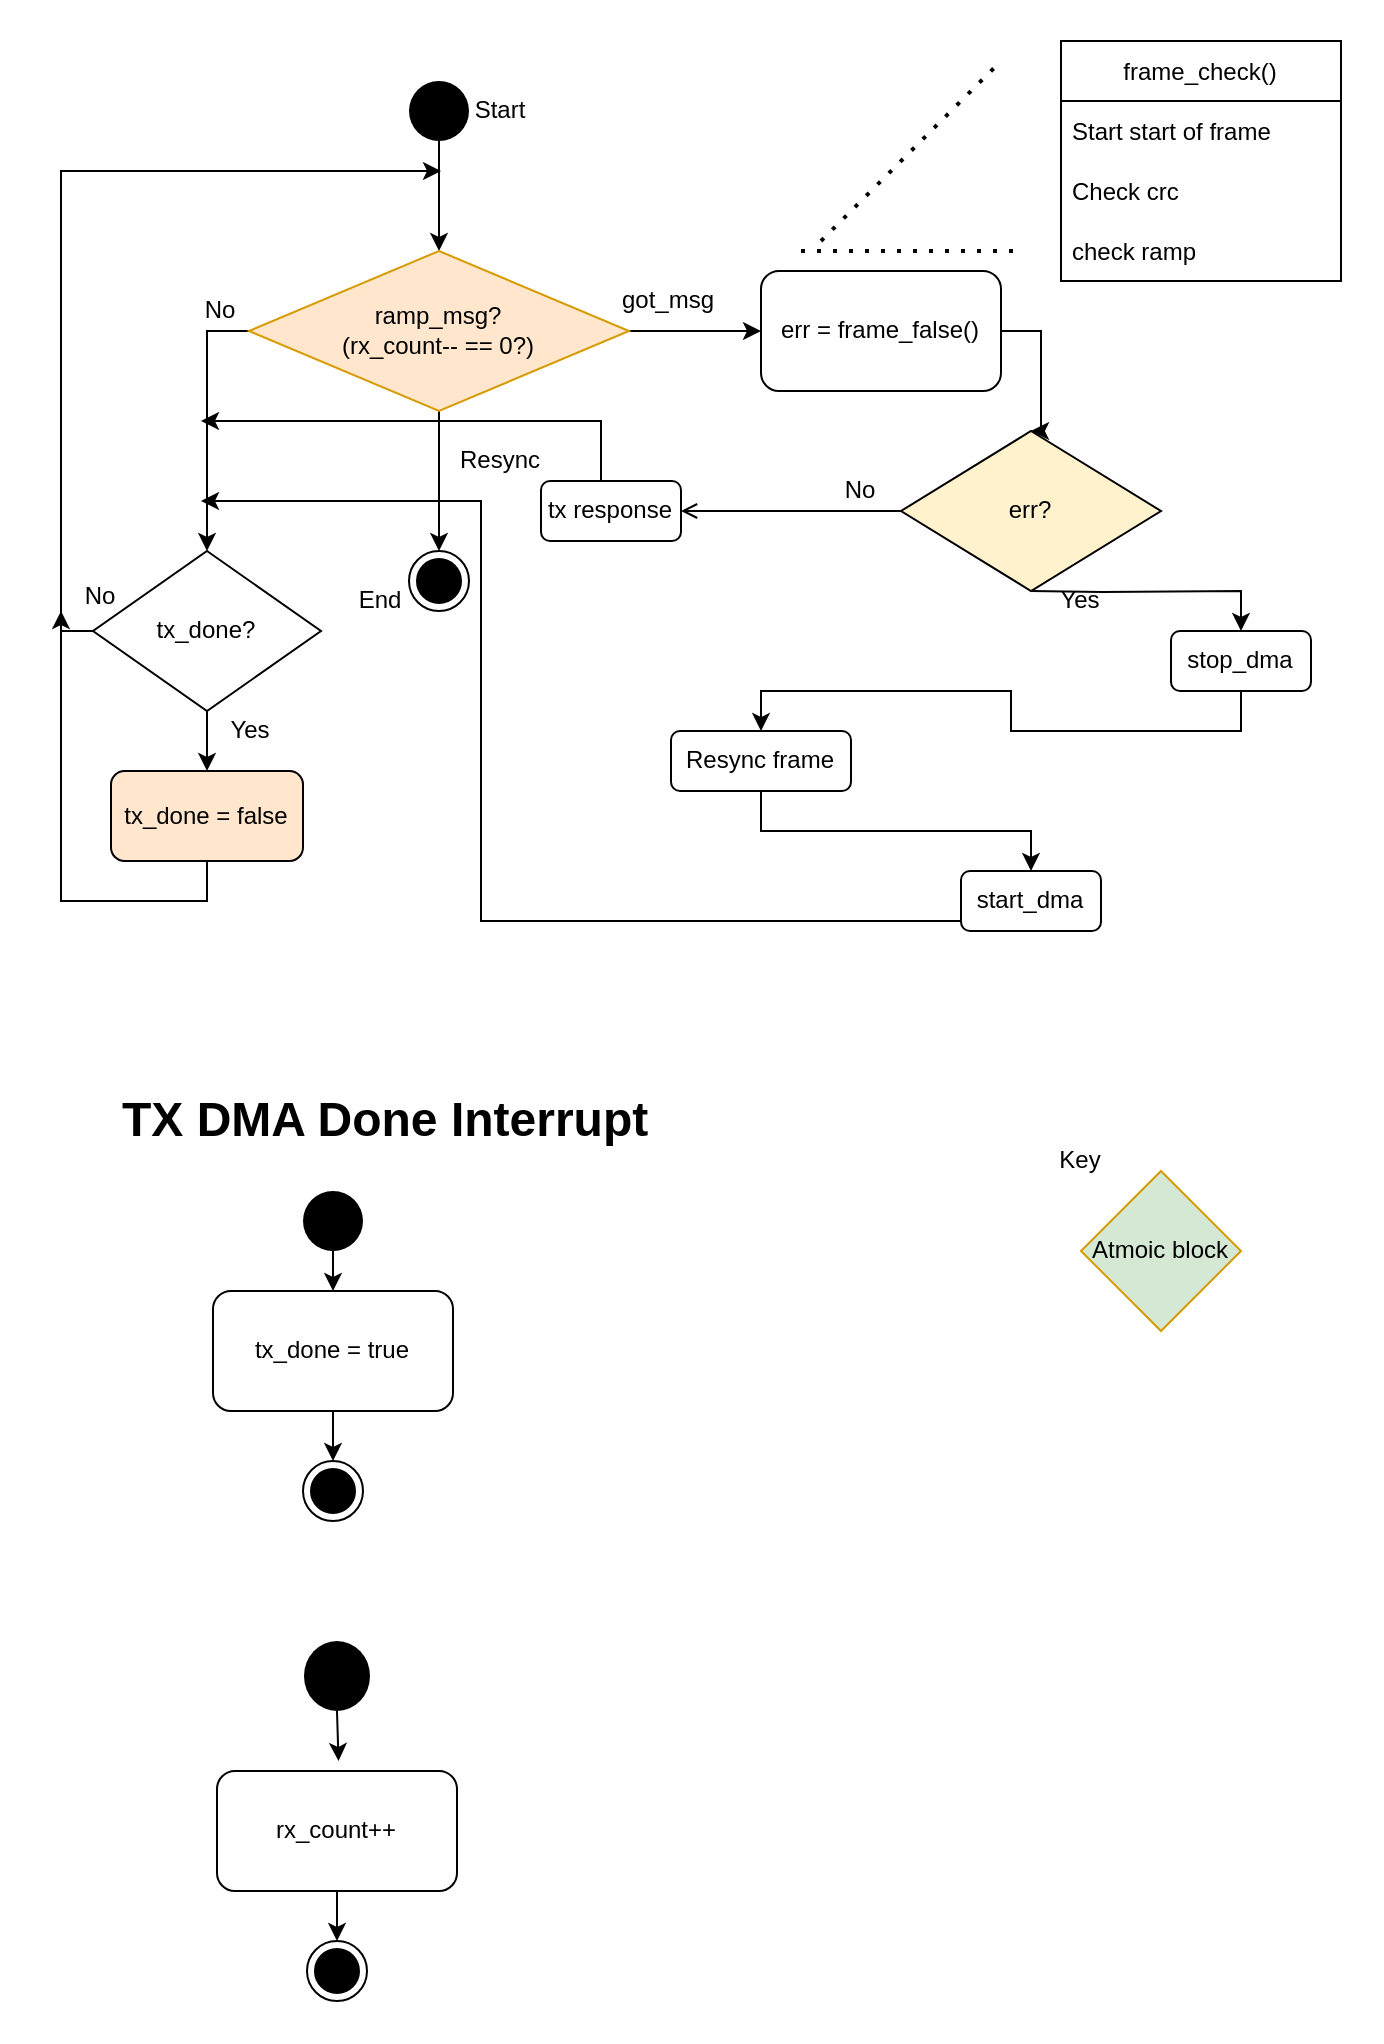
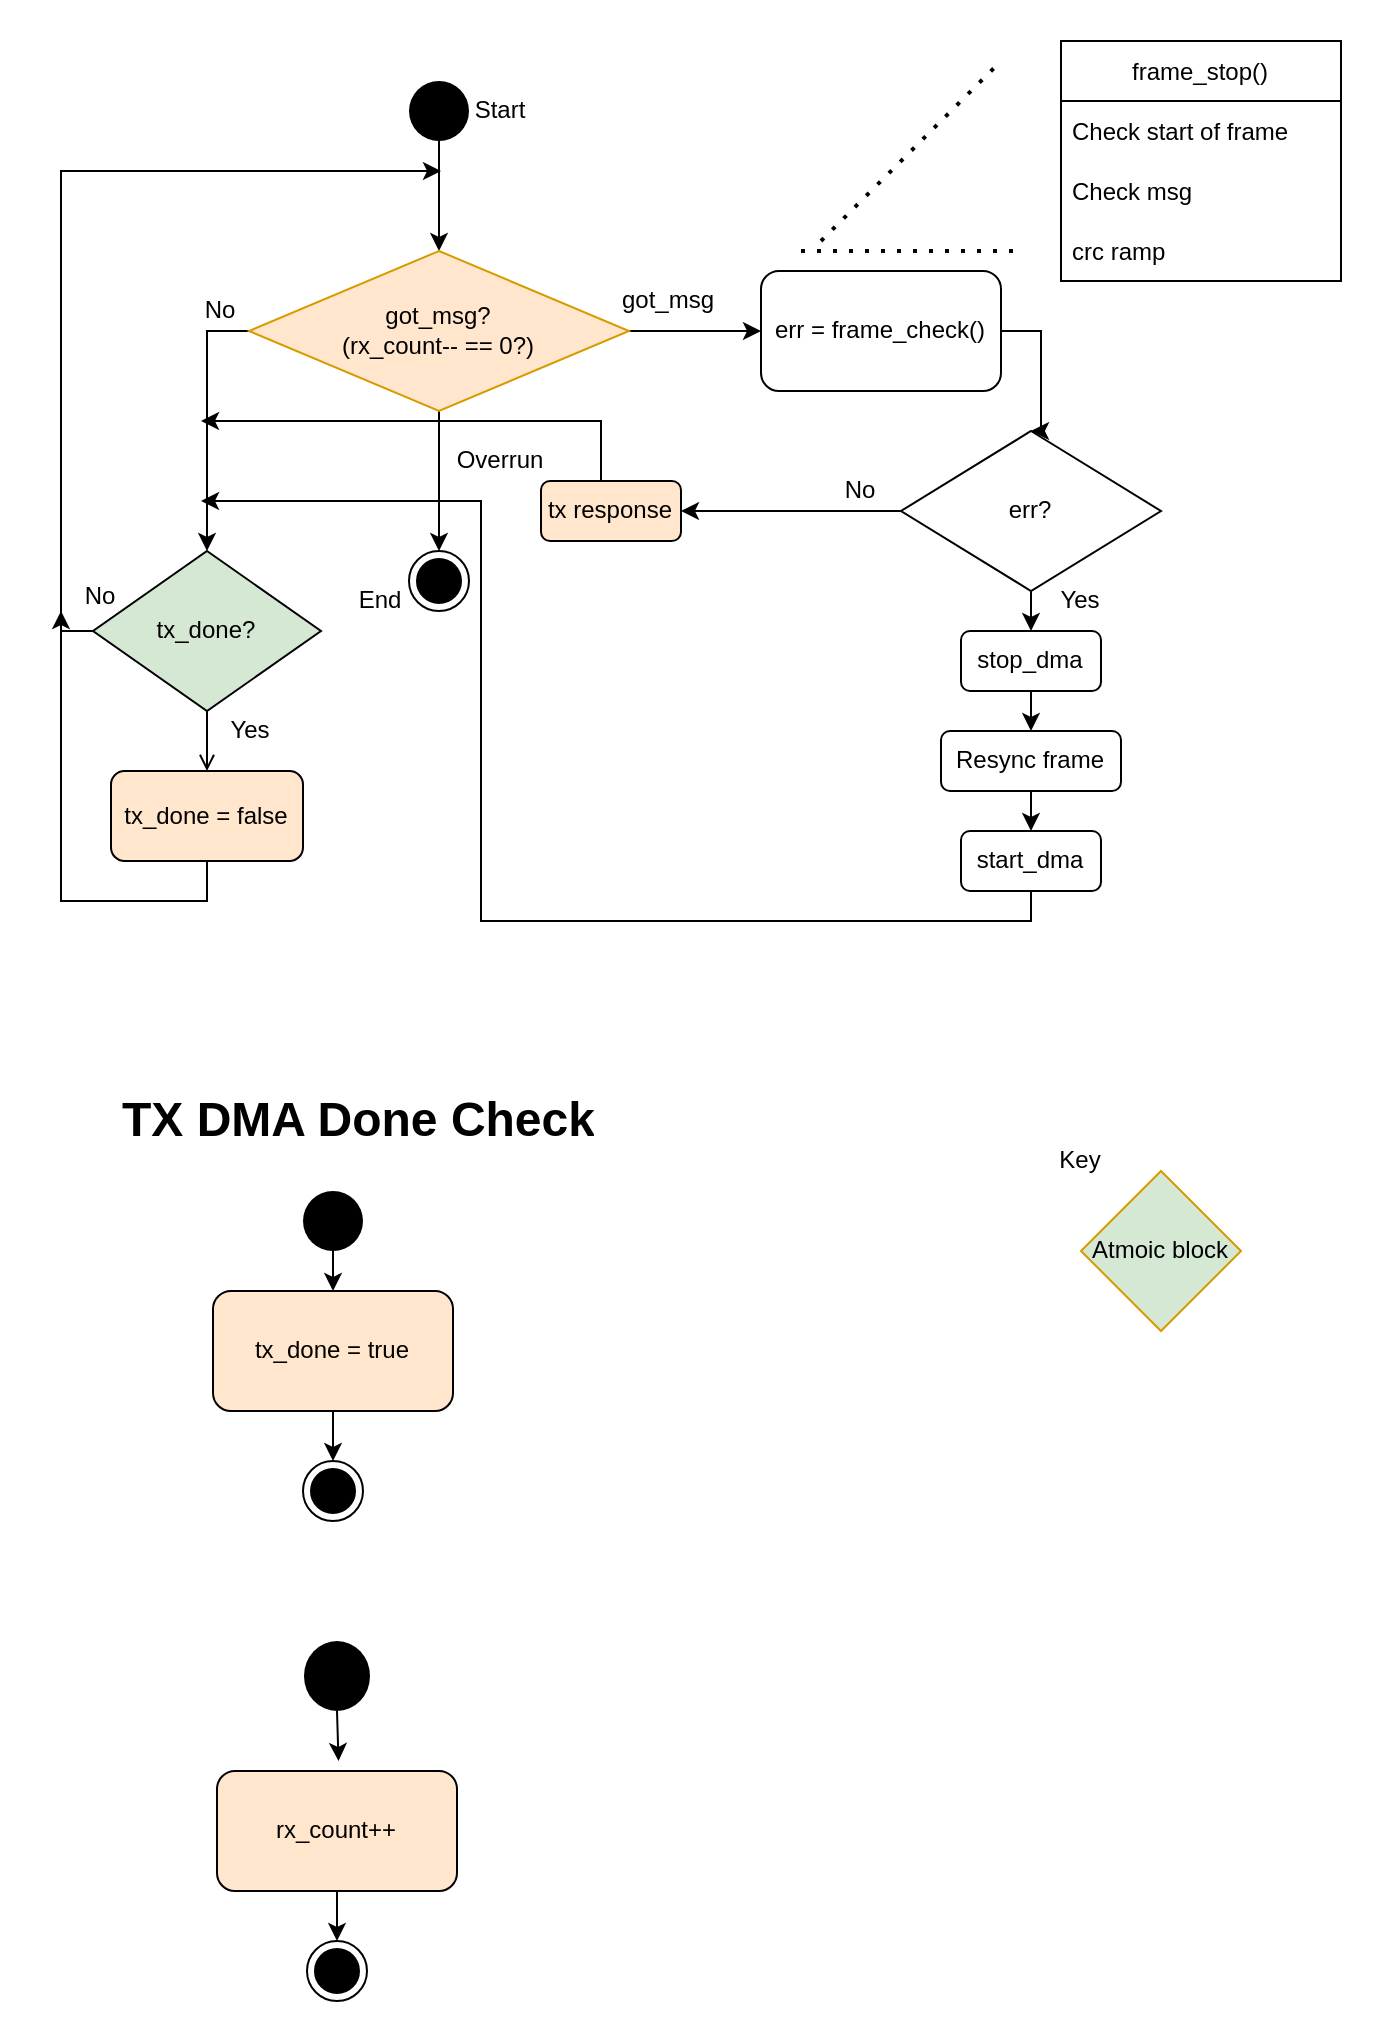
(1200, 72) -> (1200, 72)
(1197, 132) -> (1197, 132)
(1129, 192) -> (1129, 192)
(1136, 252) -> (1123, 252)
(439, 331) -> (439, 331)
(881, 331) -> (881, 331)
(501, 461) -> (501, 461)
(611, 511) -> (611, 511)
(692, 511) -> (696, 511)
(1031, 511) -> (1031, 511)
(207, 631) -> (207, 631)
(1241, 661) -> (1031, 661)
(207, 756) -> (207, 759)
(761, 761) -> (1031, 761)
(1031, 901) -> (1031, 861)
(255, 1075) -> (228, 1075)
(333, 1351) -> (333, 1351)
(337, 1831) -> (337, 1831)
